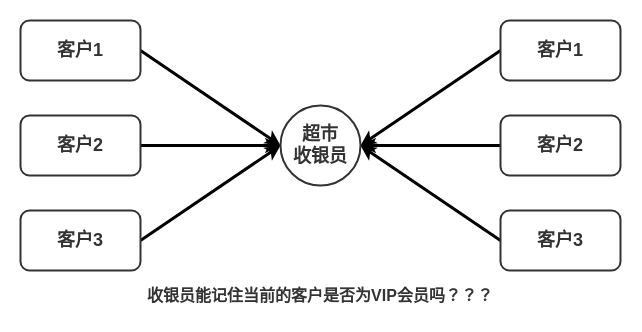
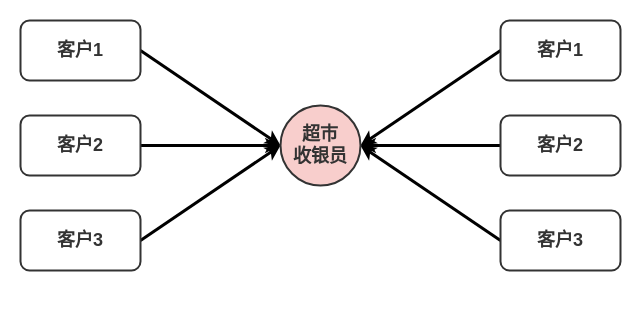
(321, 146) -> (321, 146)
(321, 296) -> none
